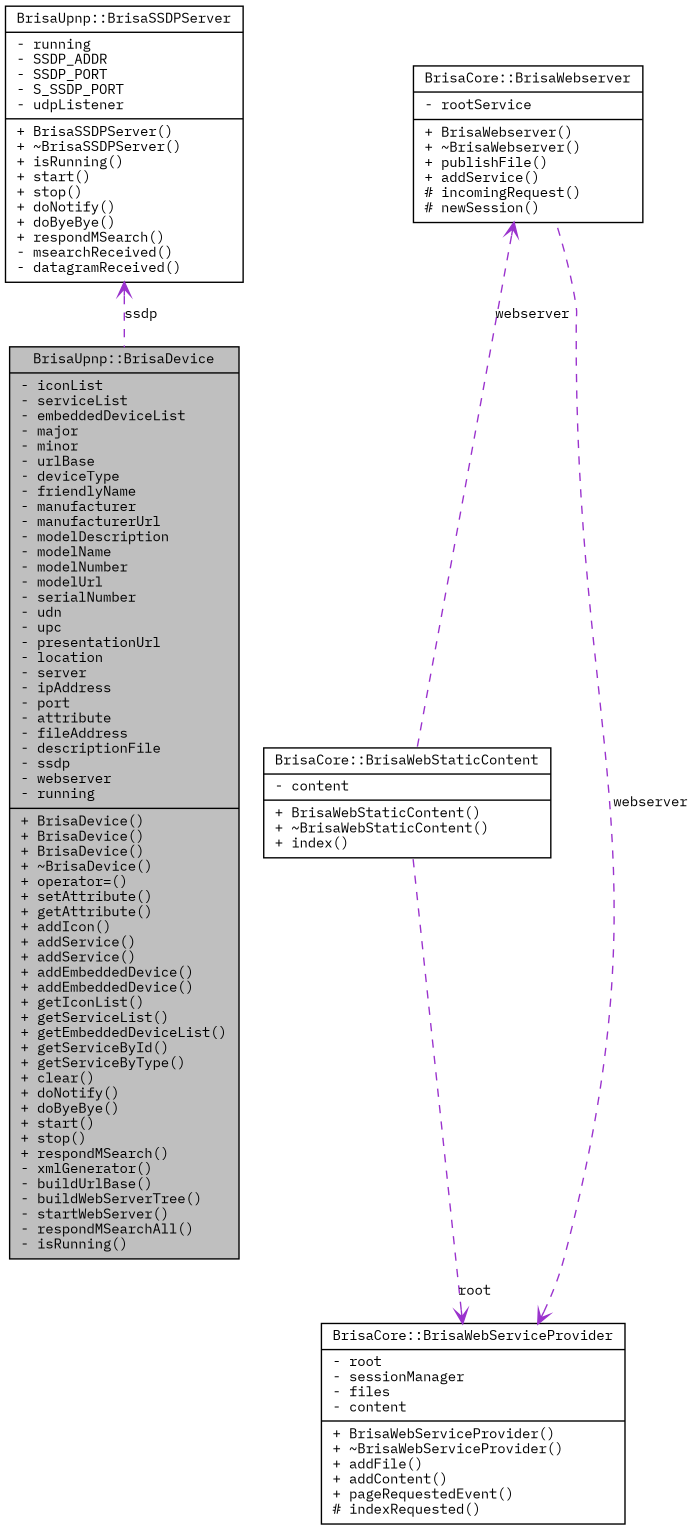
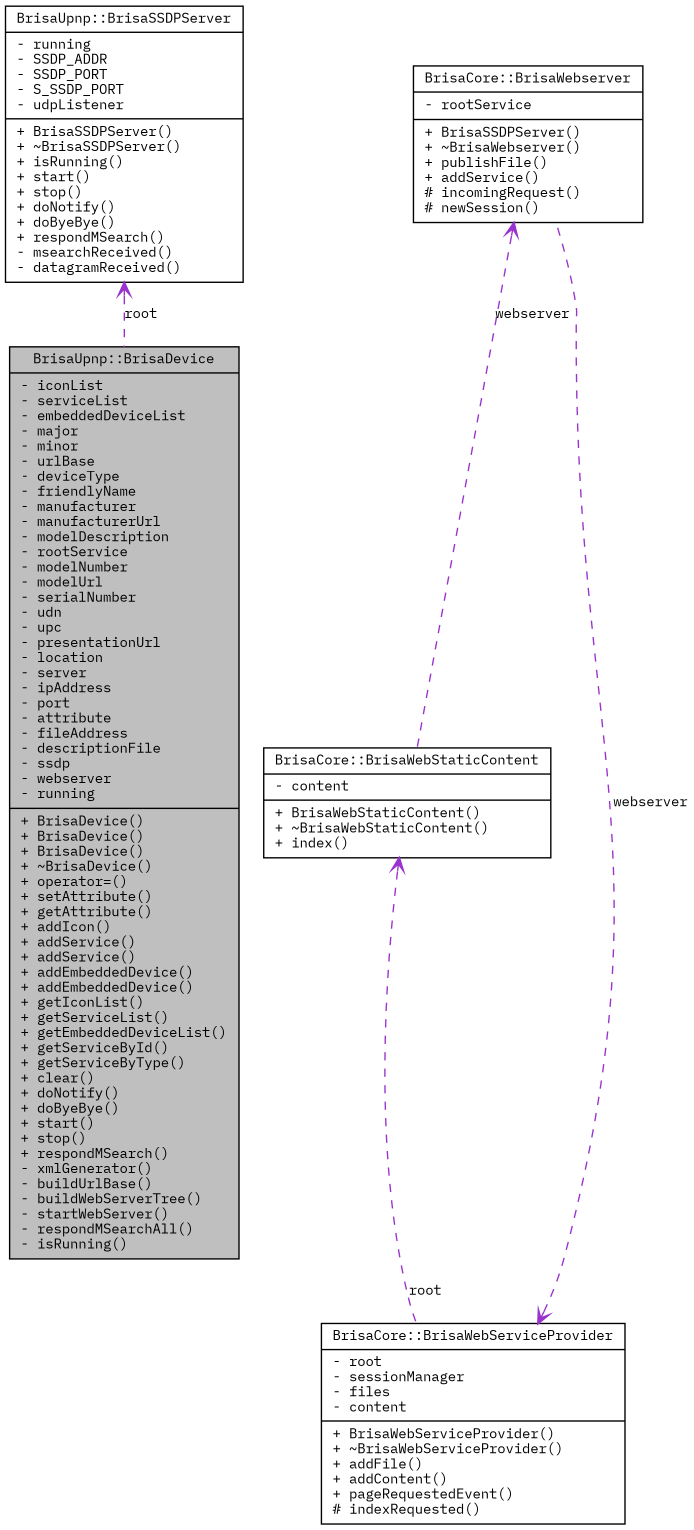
(499, 133) -> (503, 133)
(141, 315) -> (141, 315)
(67, 552) -> (75, 552)
(437, 1084) -> (385, 1099)
